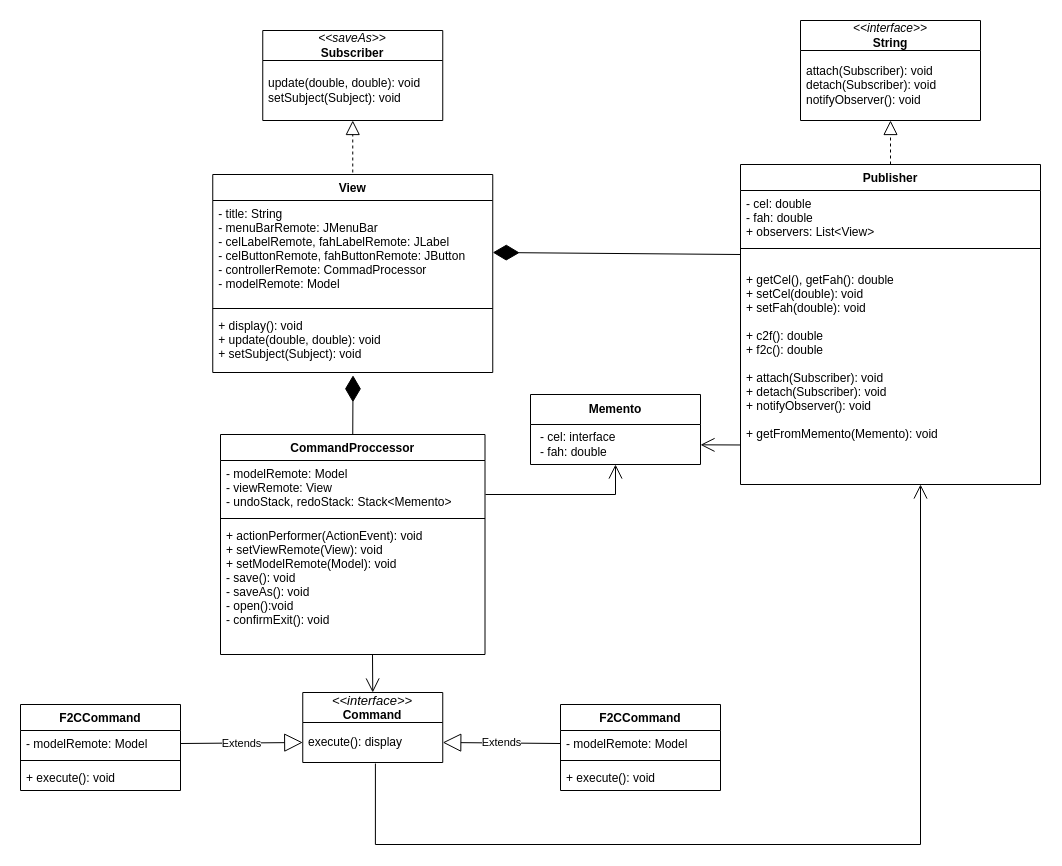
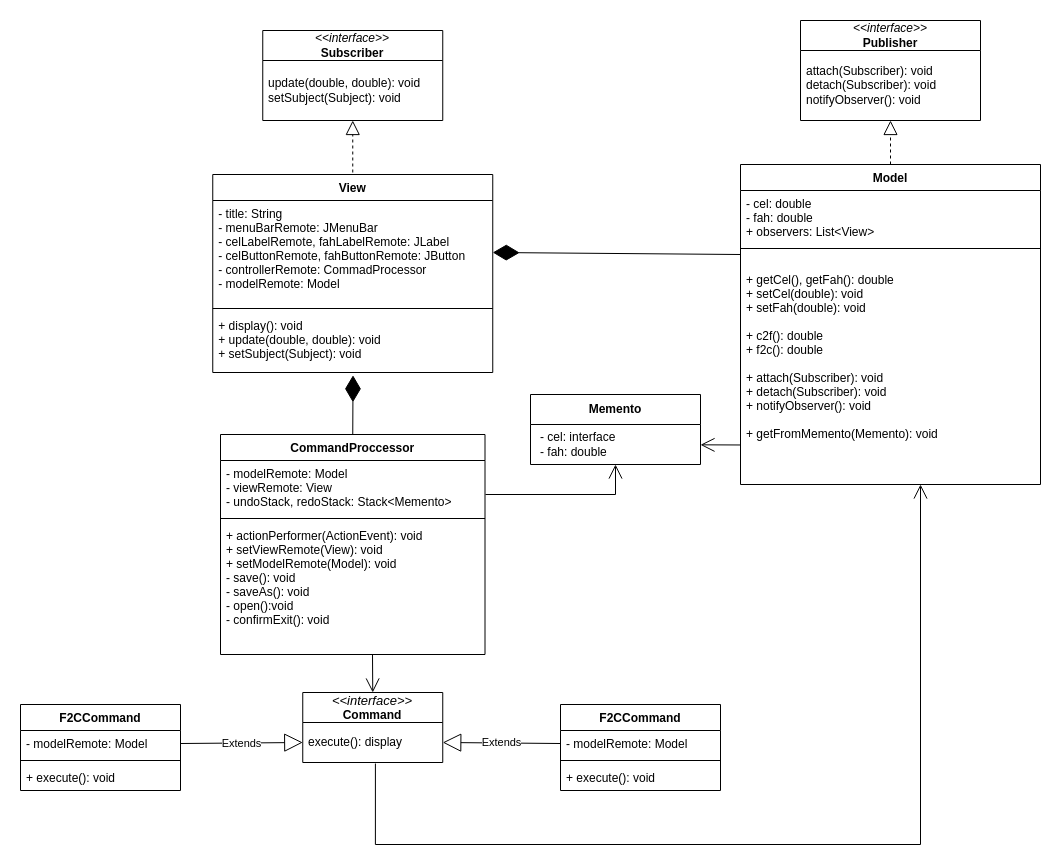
(891, 36) -> (891, 36)
(353, 46) -> (353, 46)
(890, 178) -> (890, 178)
